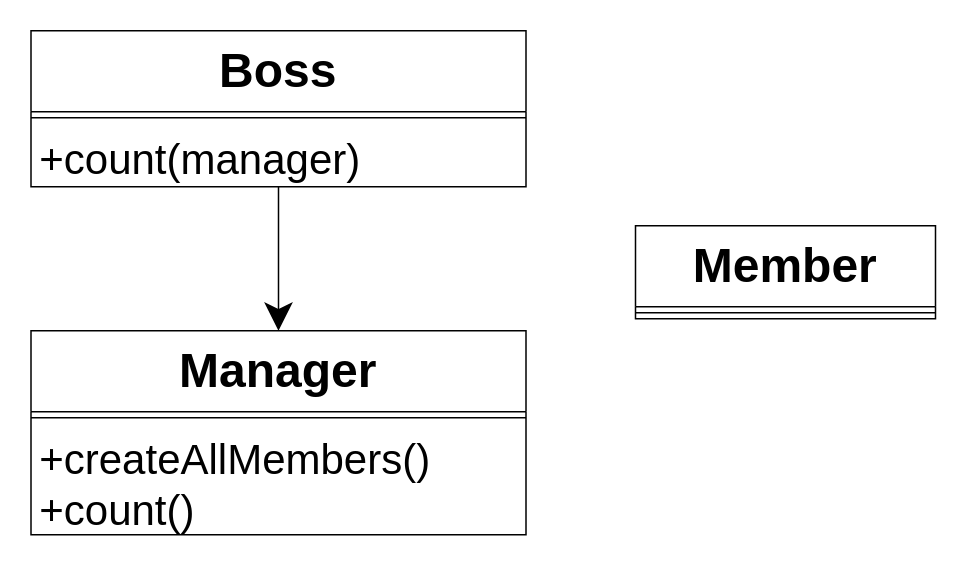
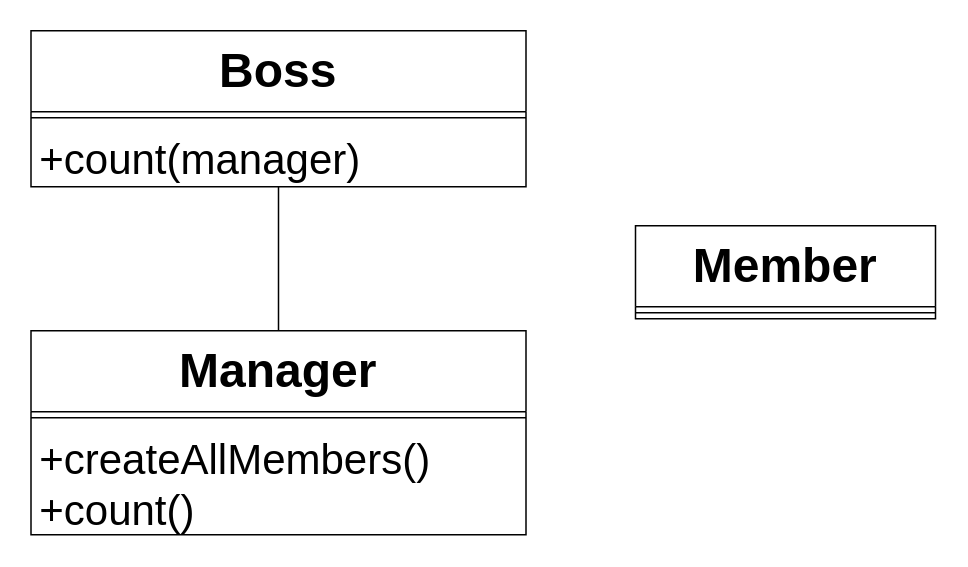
(278, 308) -> (278, 317)
